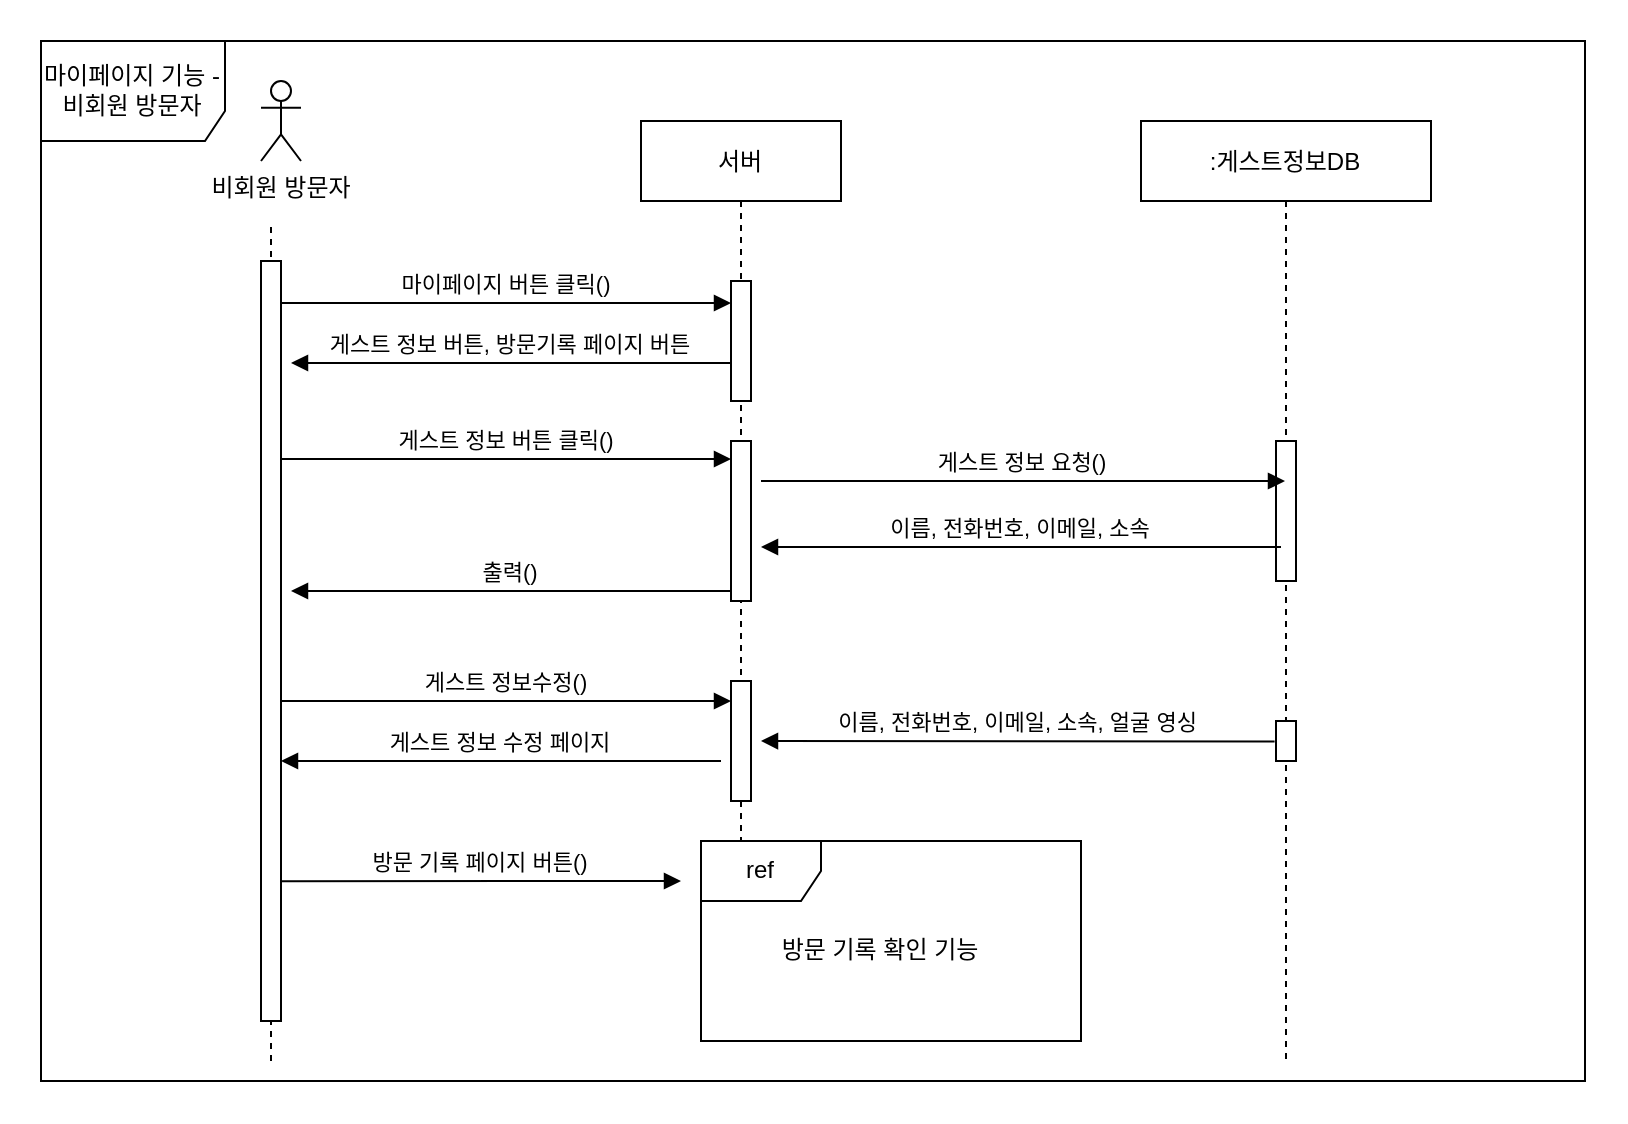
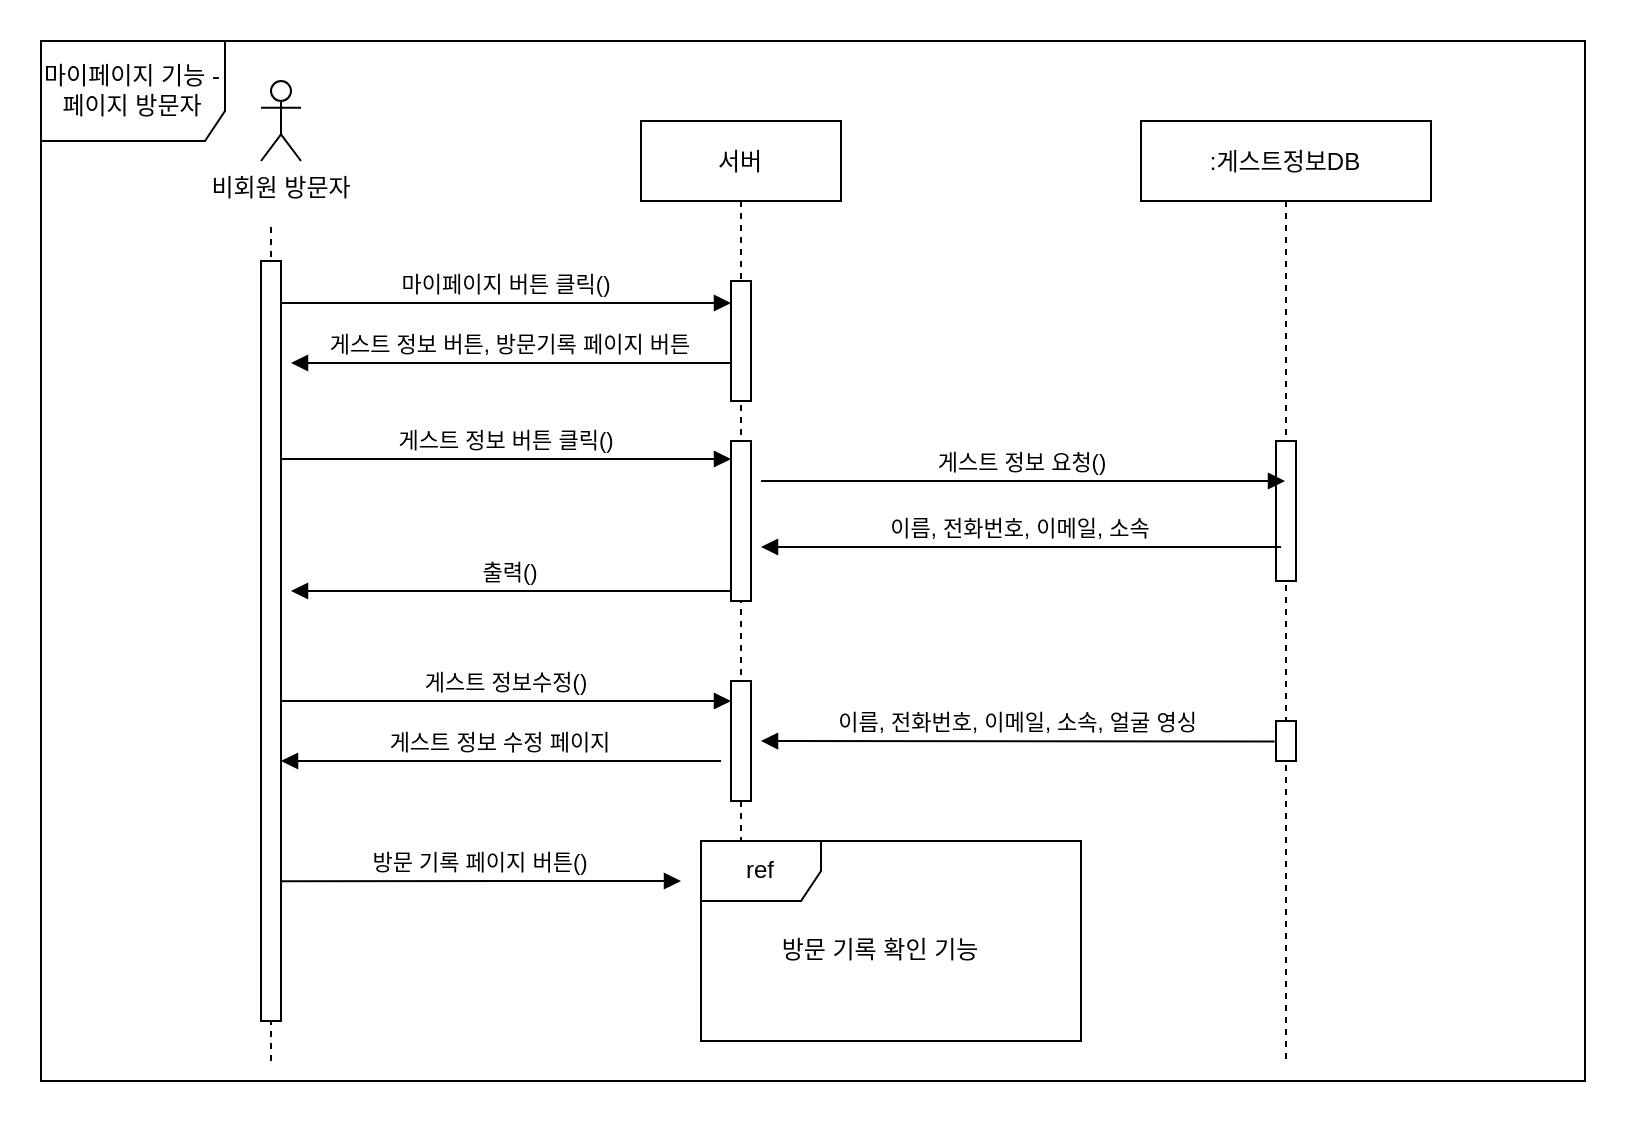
(133, 91) -> (133, 91)
